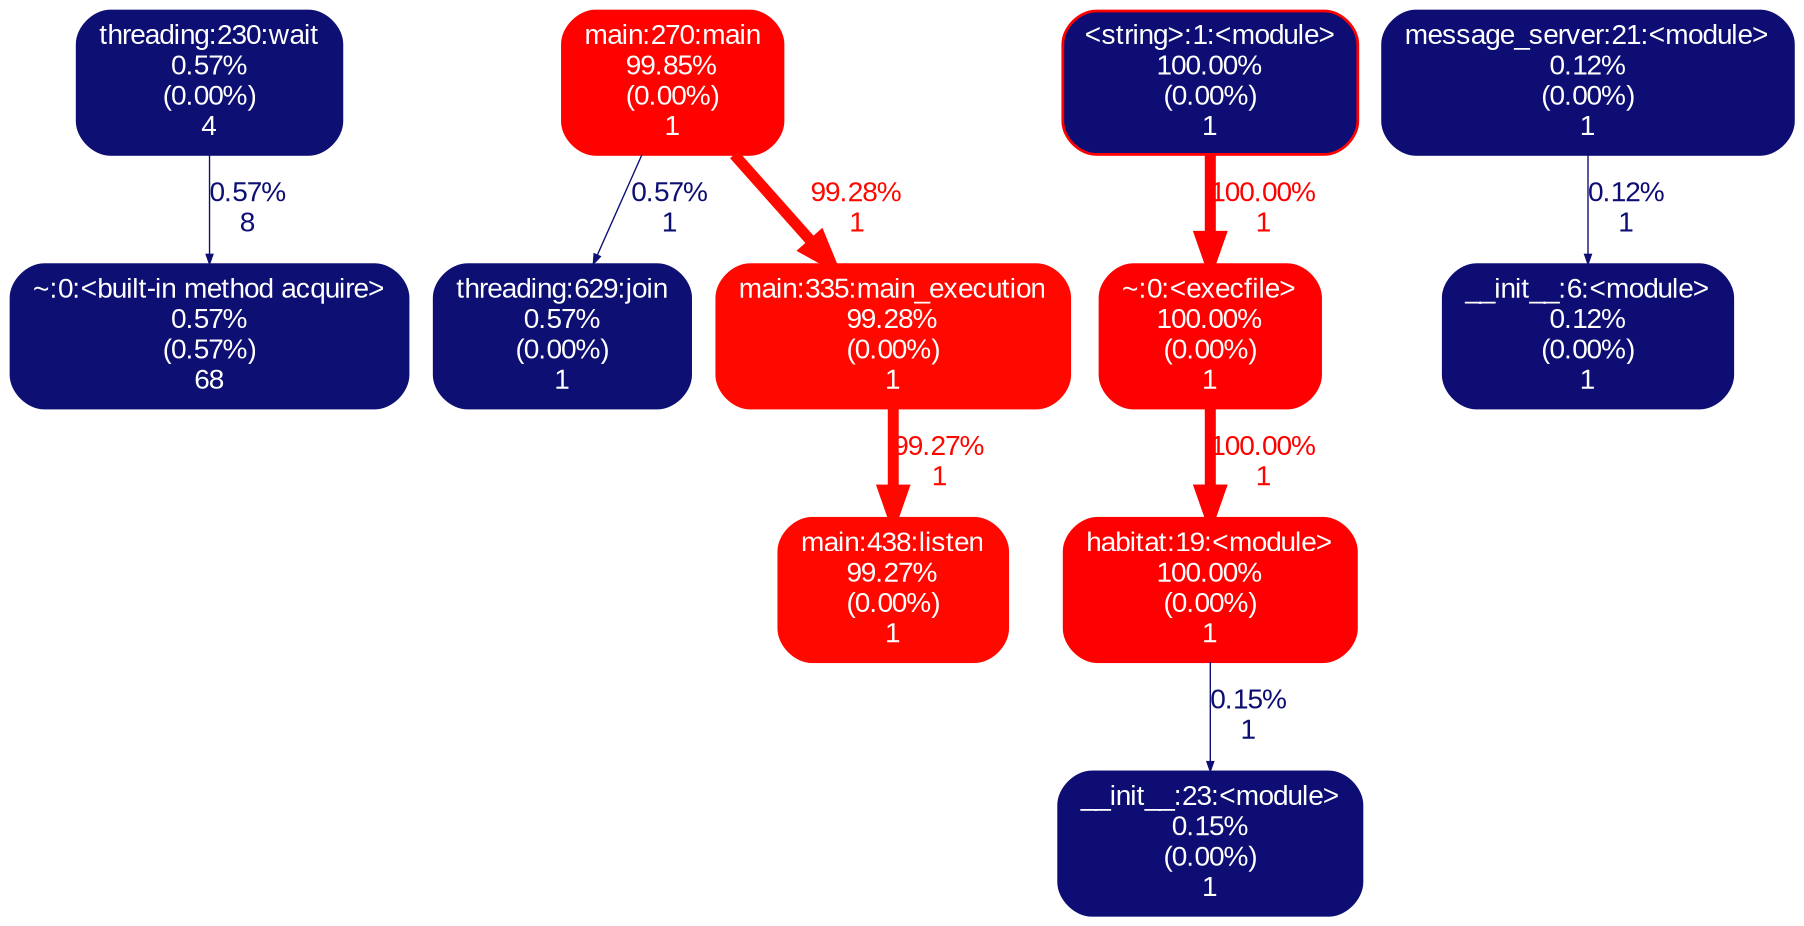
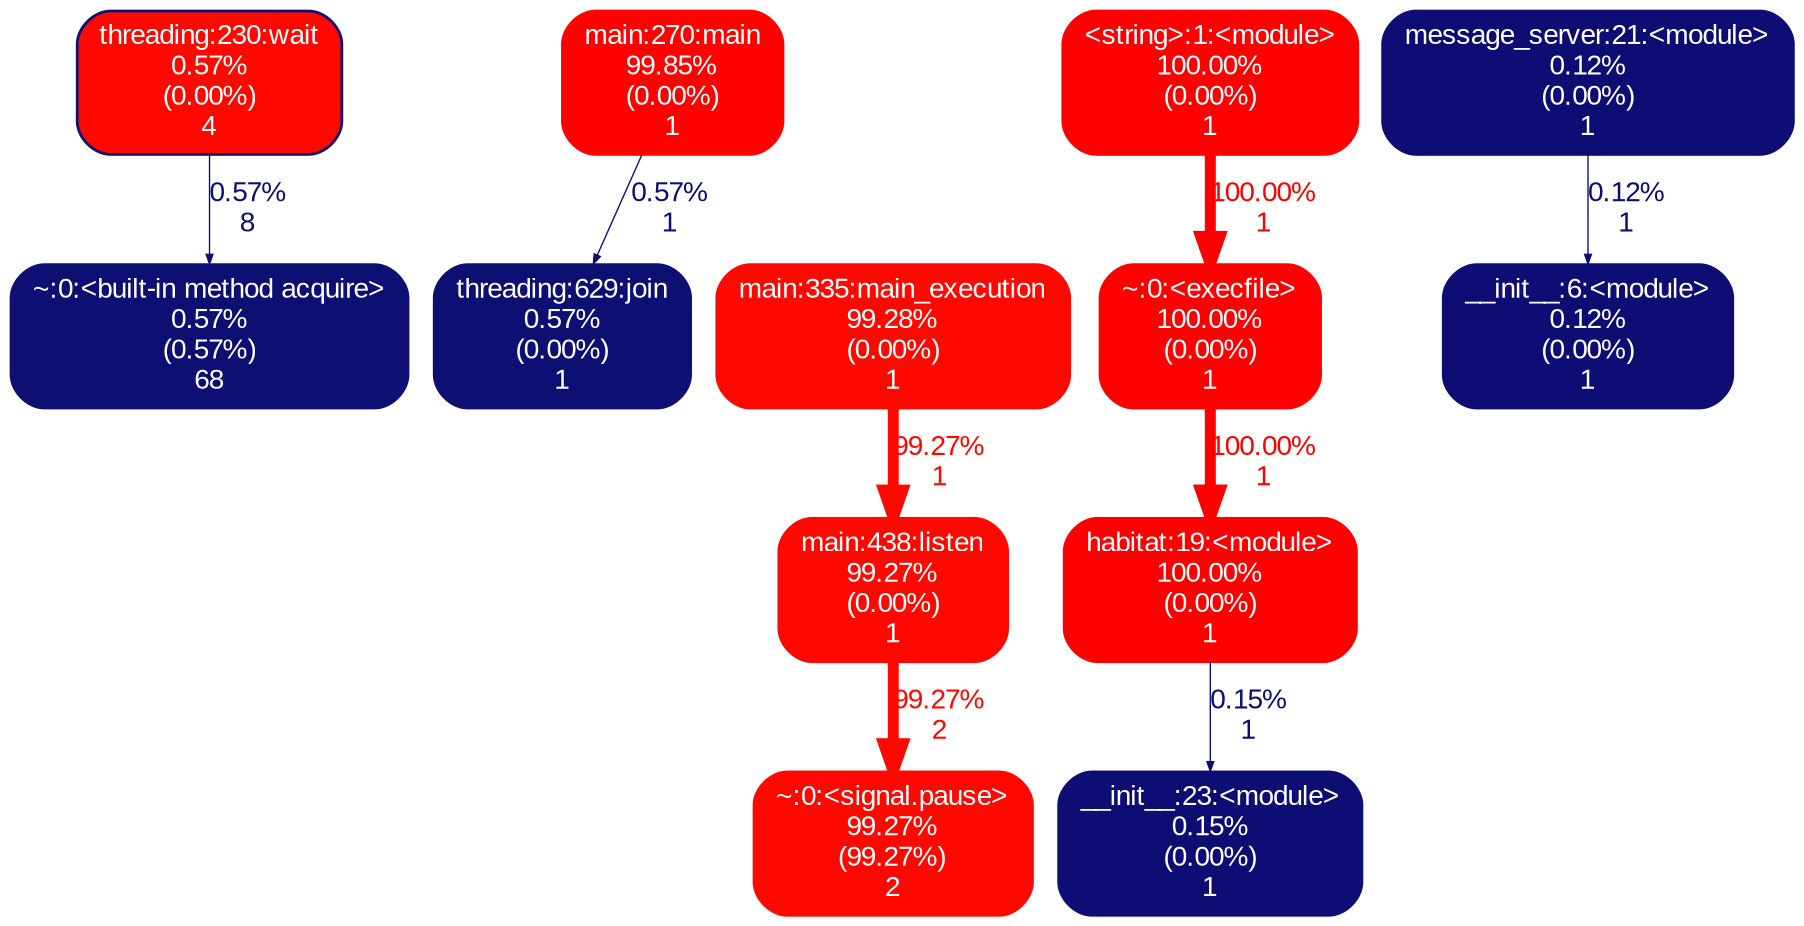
(210, 83) -> (210, 83)
(1210, 83) -> (1210, 83)
(774, 199) -> none
none -> (893, 844)
